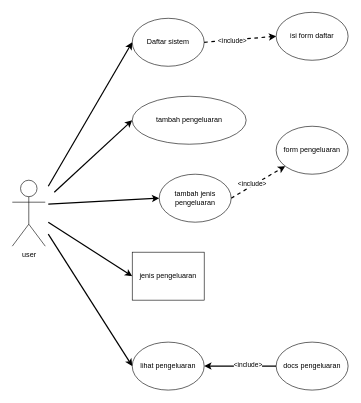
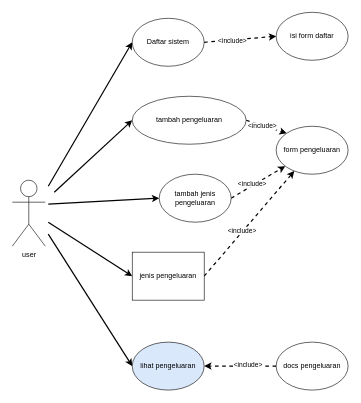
none -> (264, 126)
none -> (247, 226)
(168, 366) -> (168, 366)
(222, 366) -> (222, 366)
